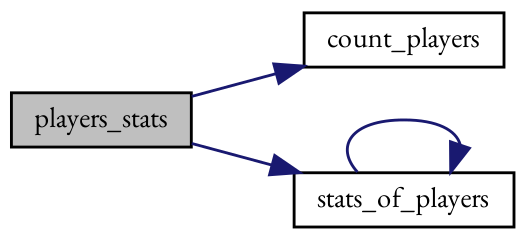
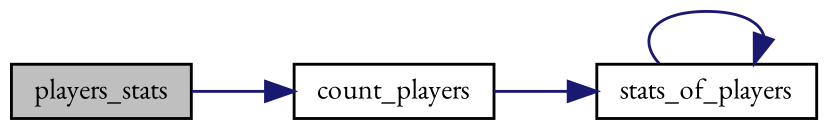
(232, 154) -> (531, 91)
